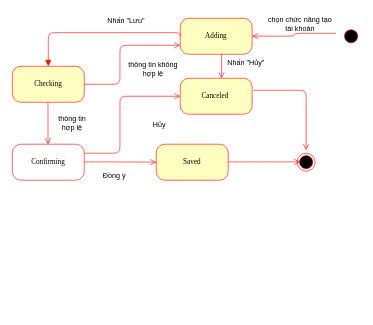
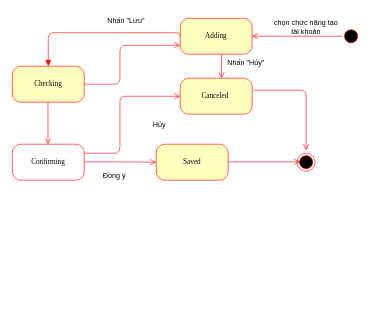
(300, 24) -> (306, 27)
(153, 69) -> none
(72, 123) -> none
